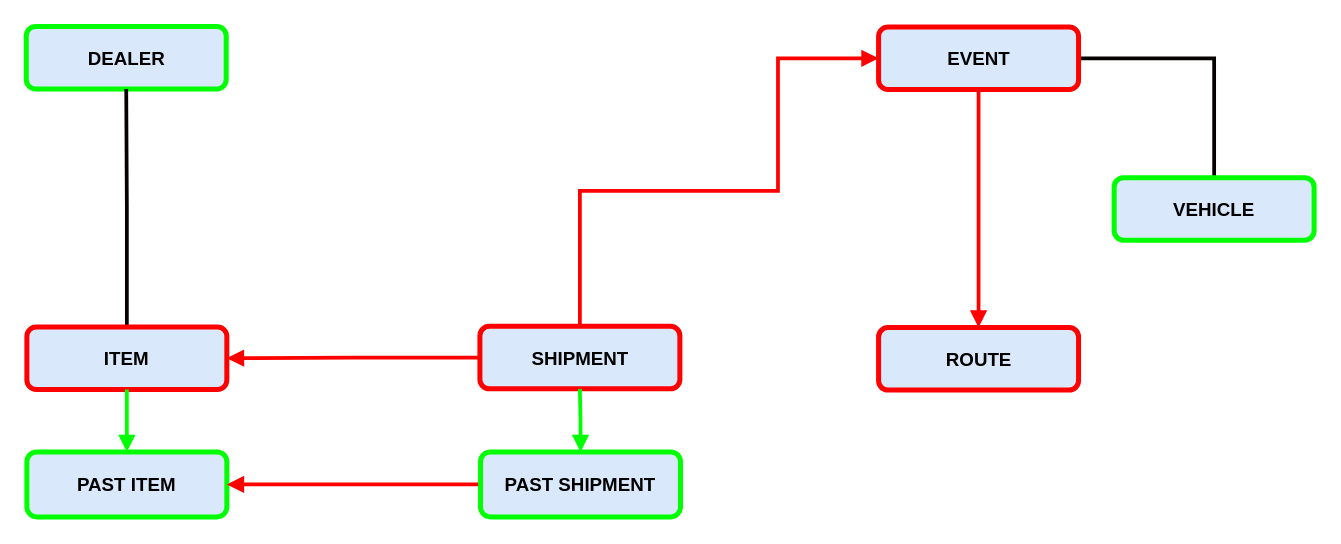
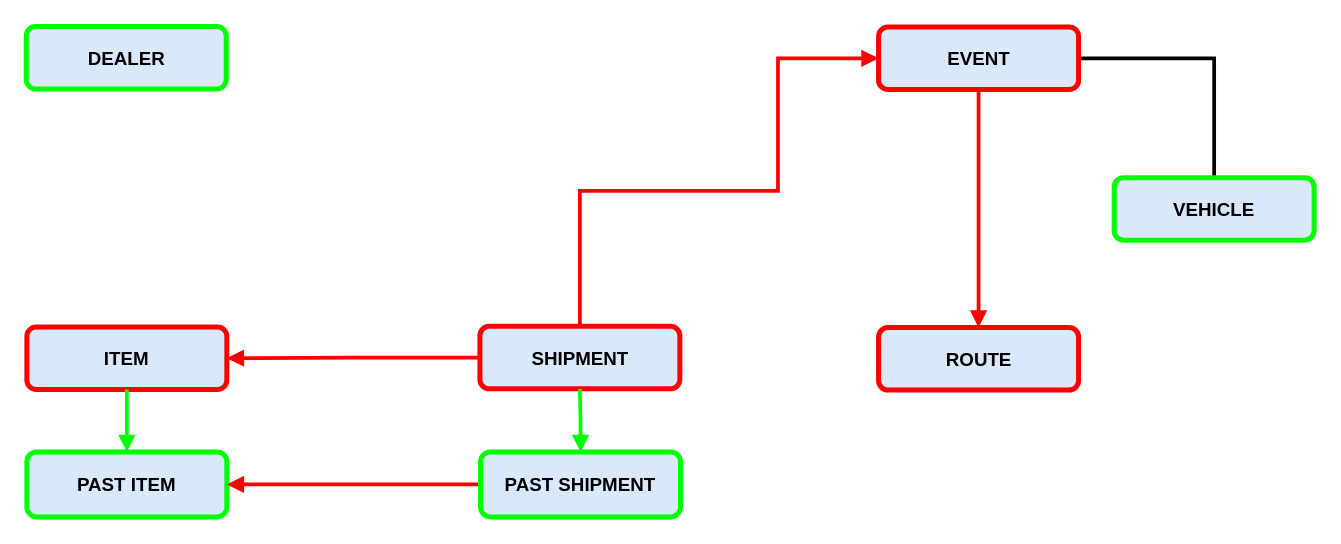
(127, 207) -> none
